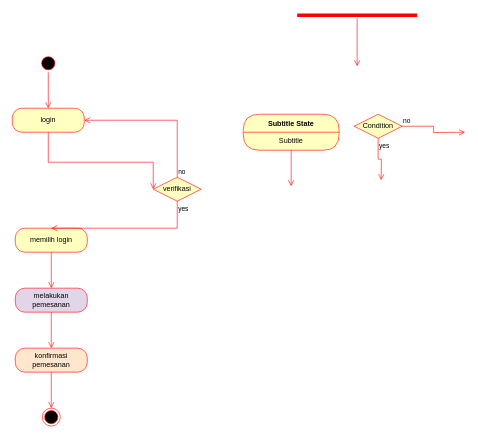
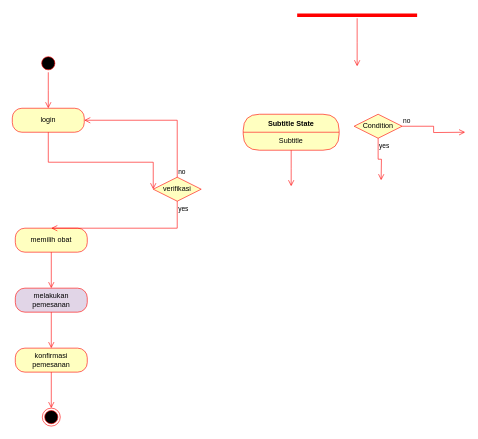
(51, 240) -> (51, 240)
(51, 360) -> (51, 360)
